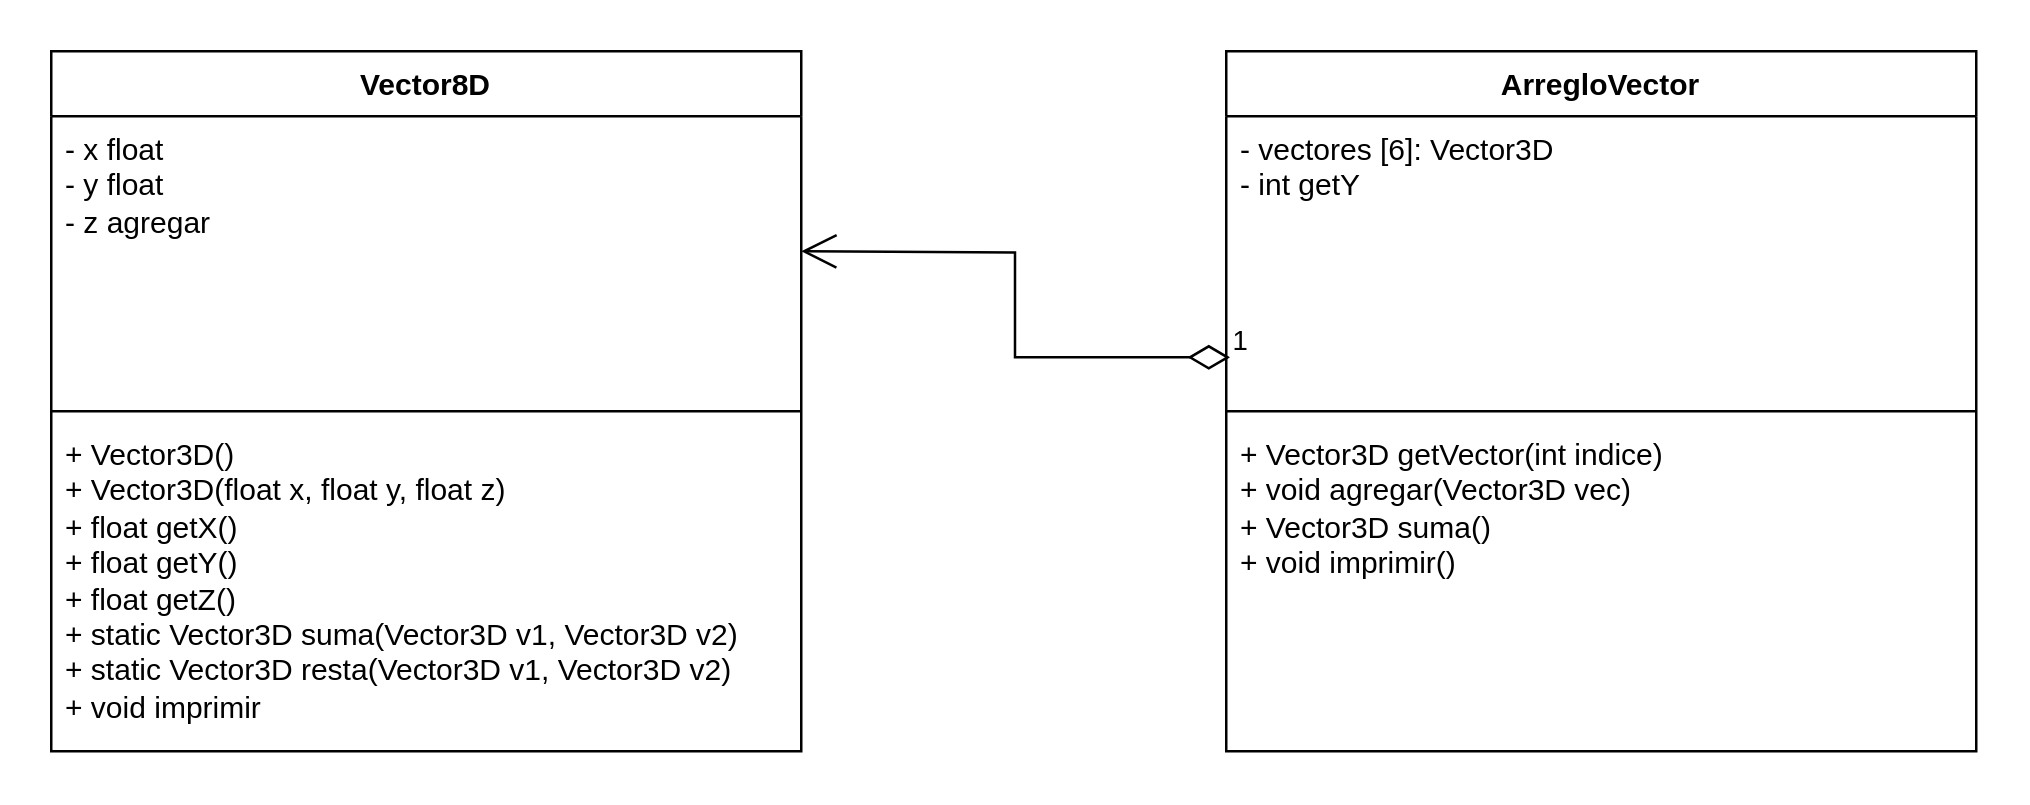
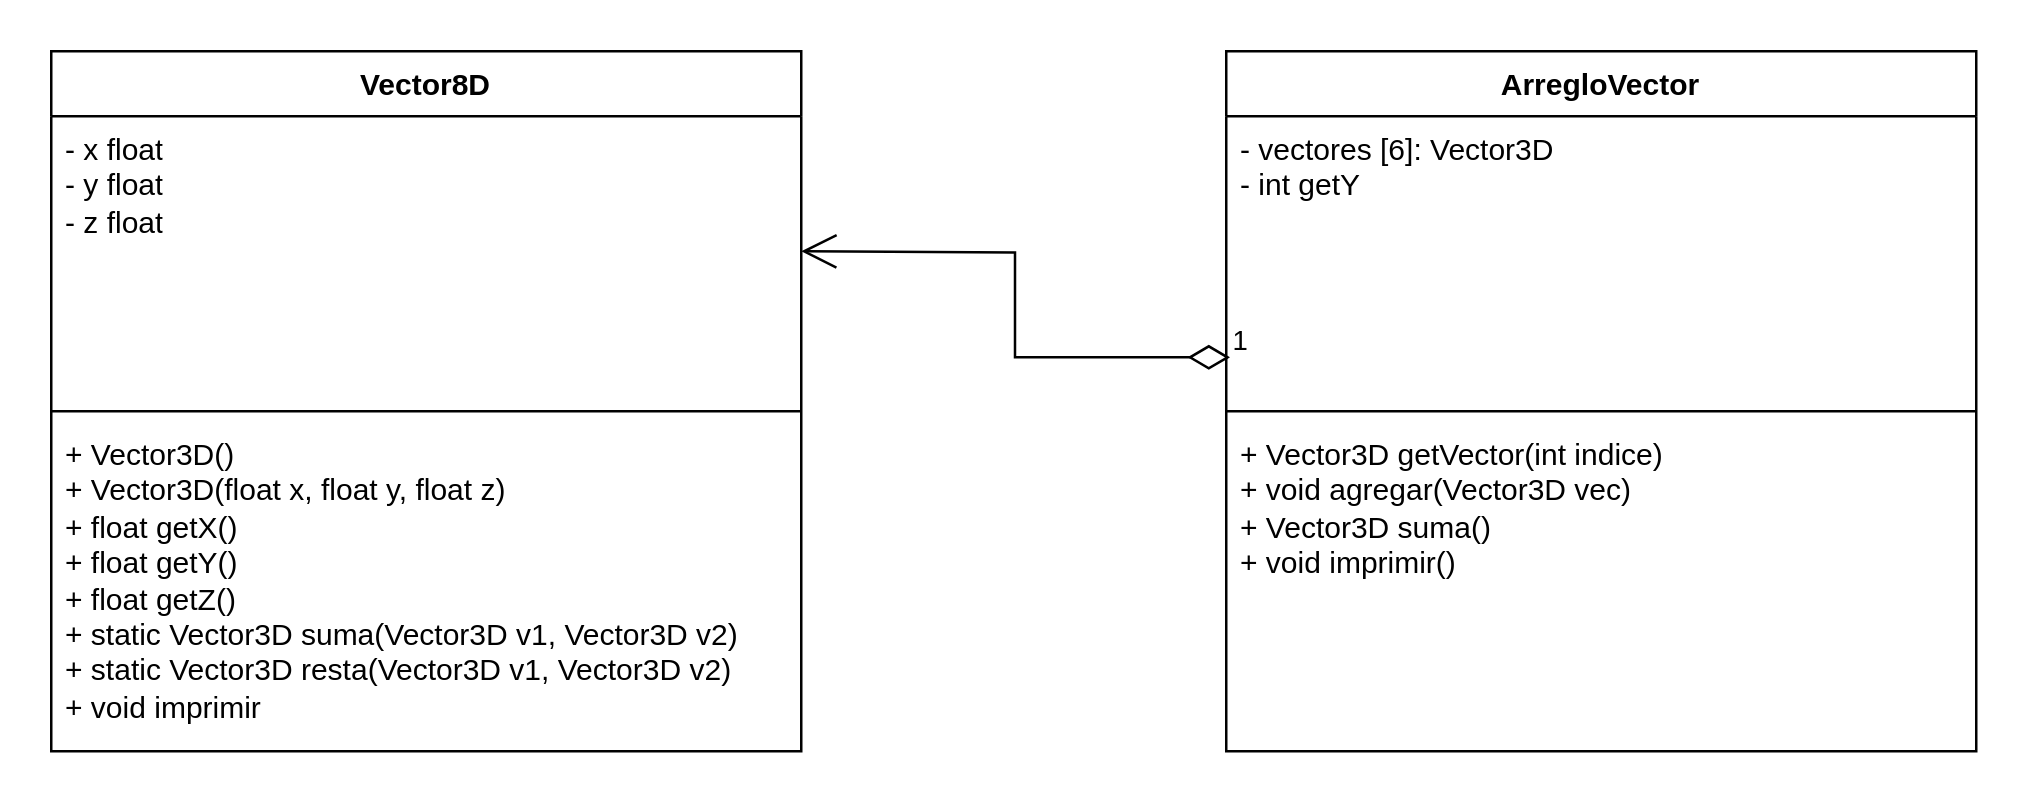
(151, 188) -> (130, 188)
